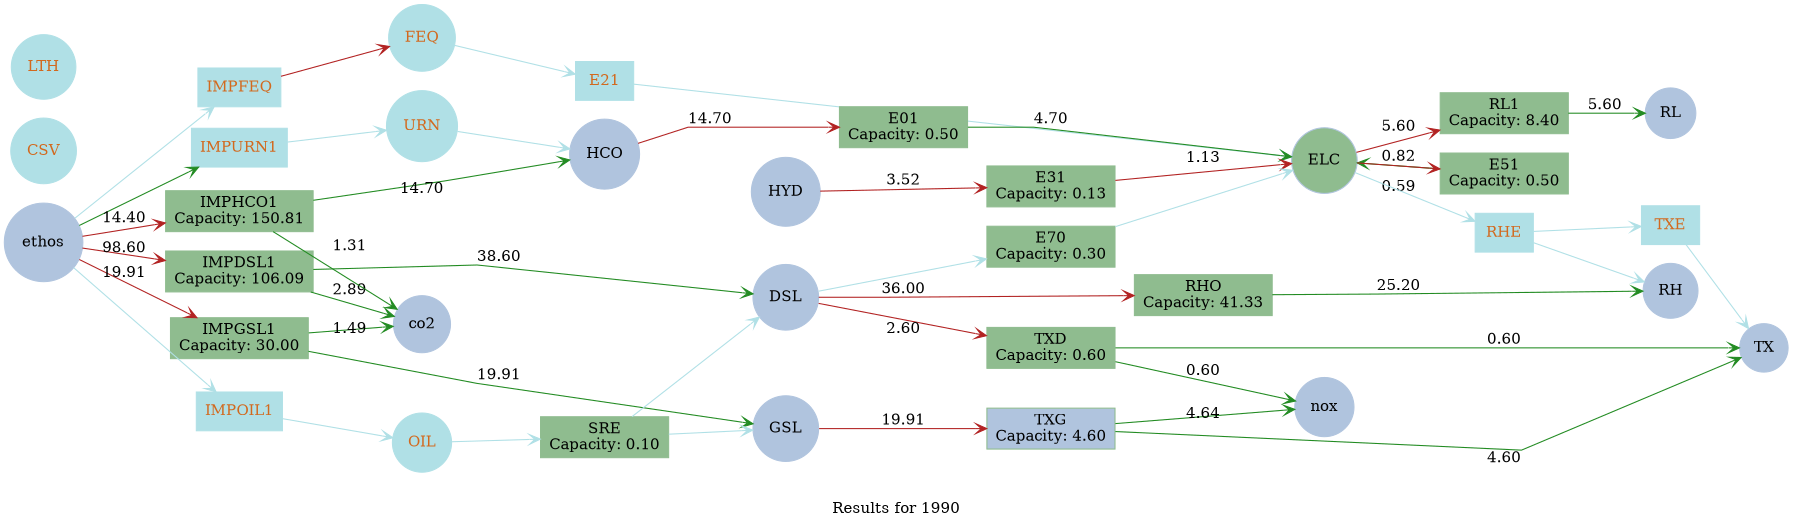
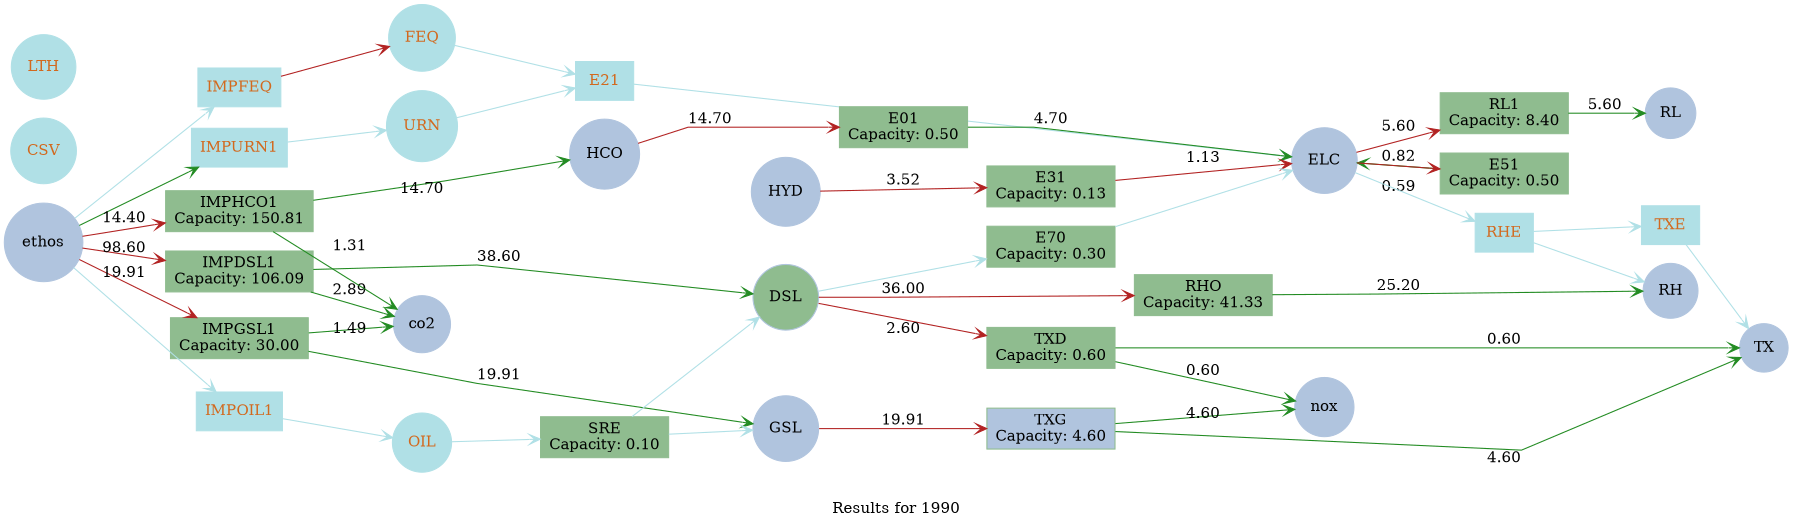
(508, 139) -> (511, 104)
(1324, 161) -> (1324, 161)
(786, 297) -> (786, 297)
(1203, 414) -> (1203, 414)
